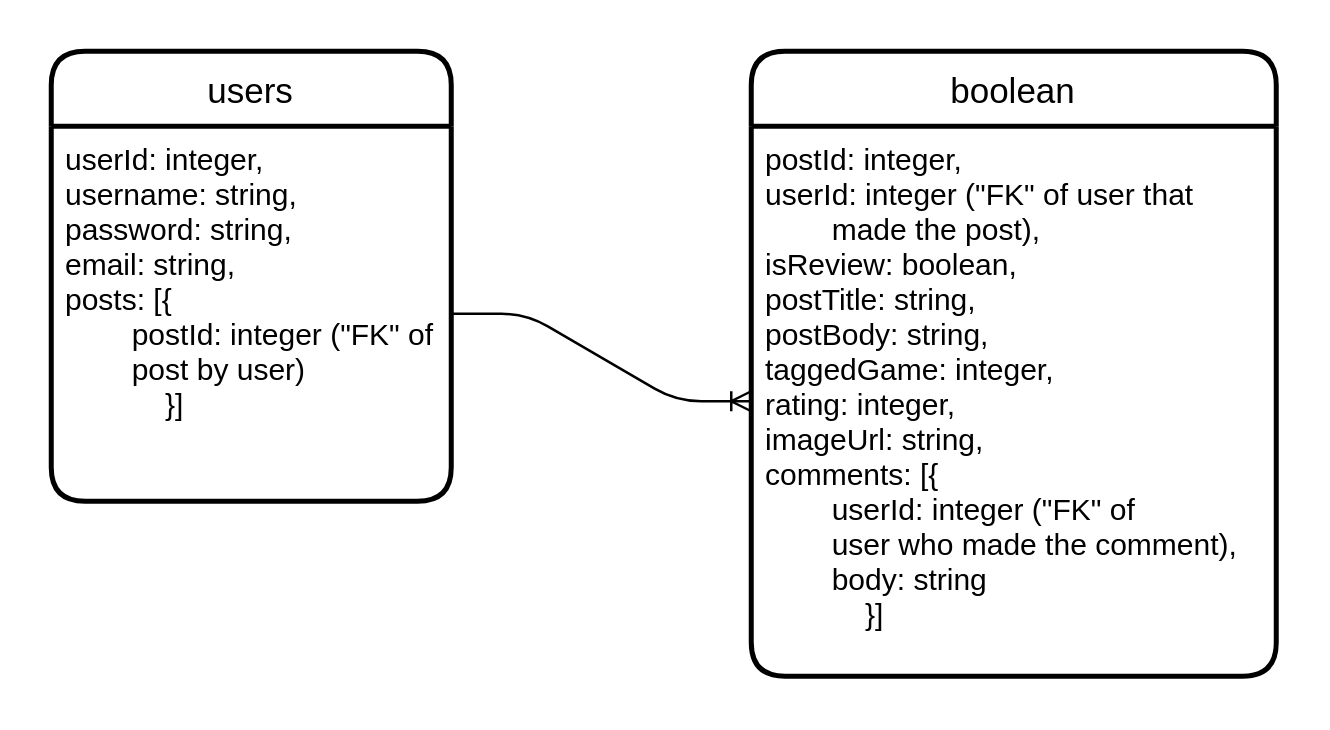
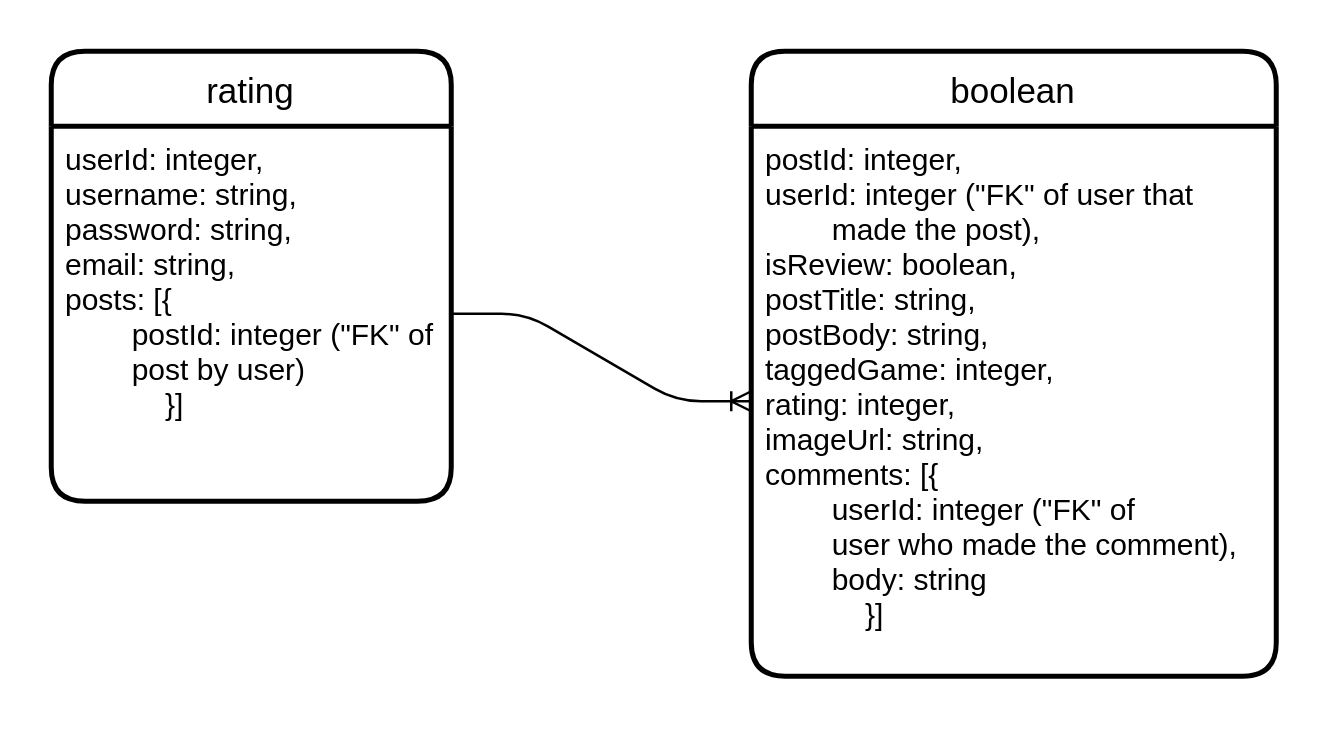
(250, 91) -> (250, 91)
